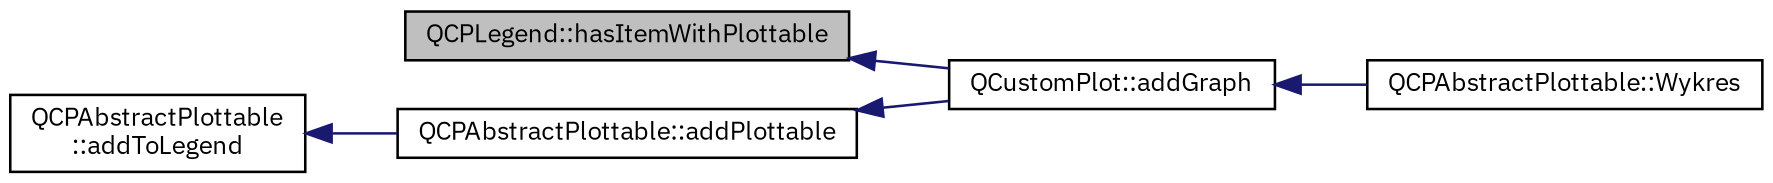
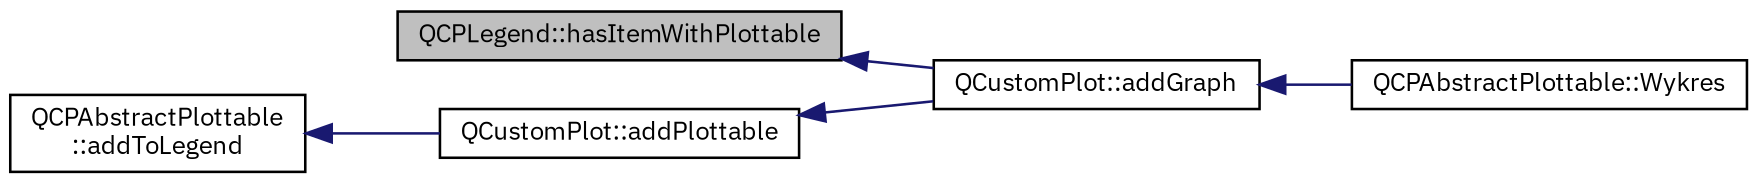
(627, 133) -> (620, 133)
